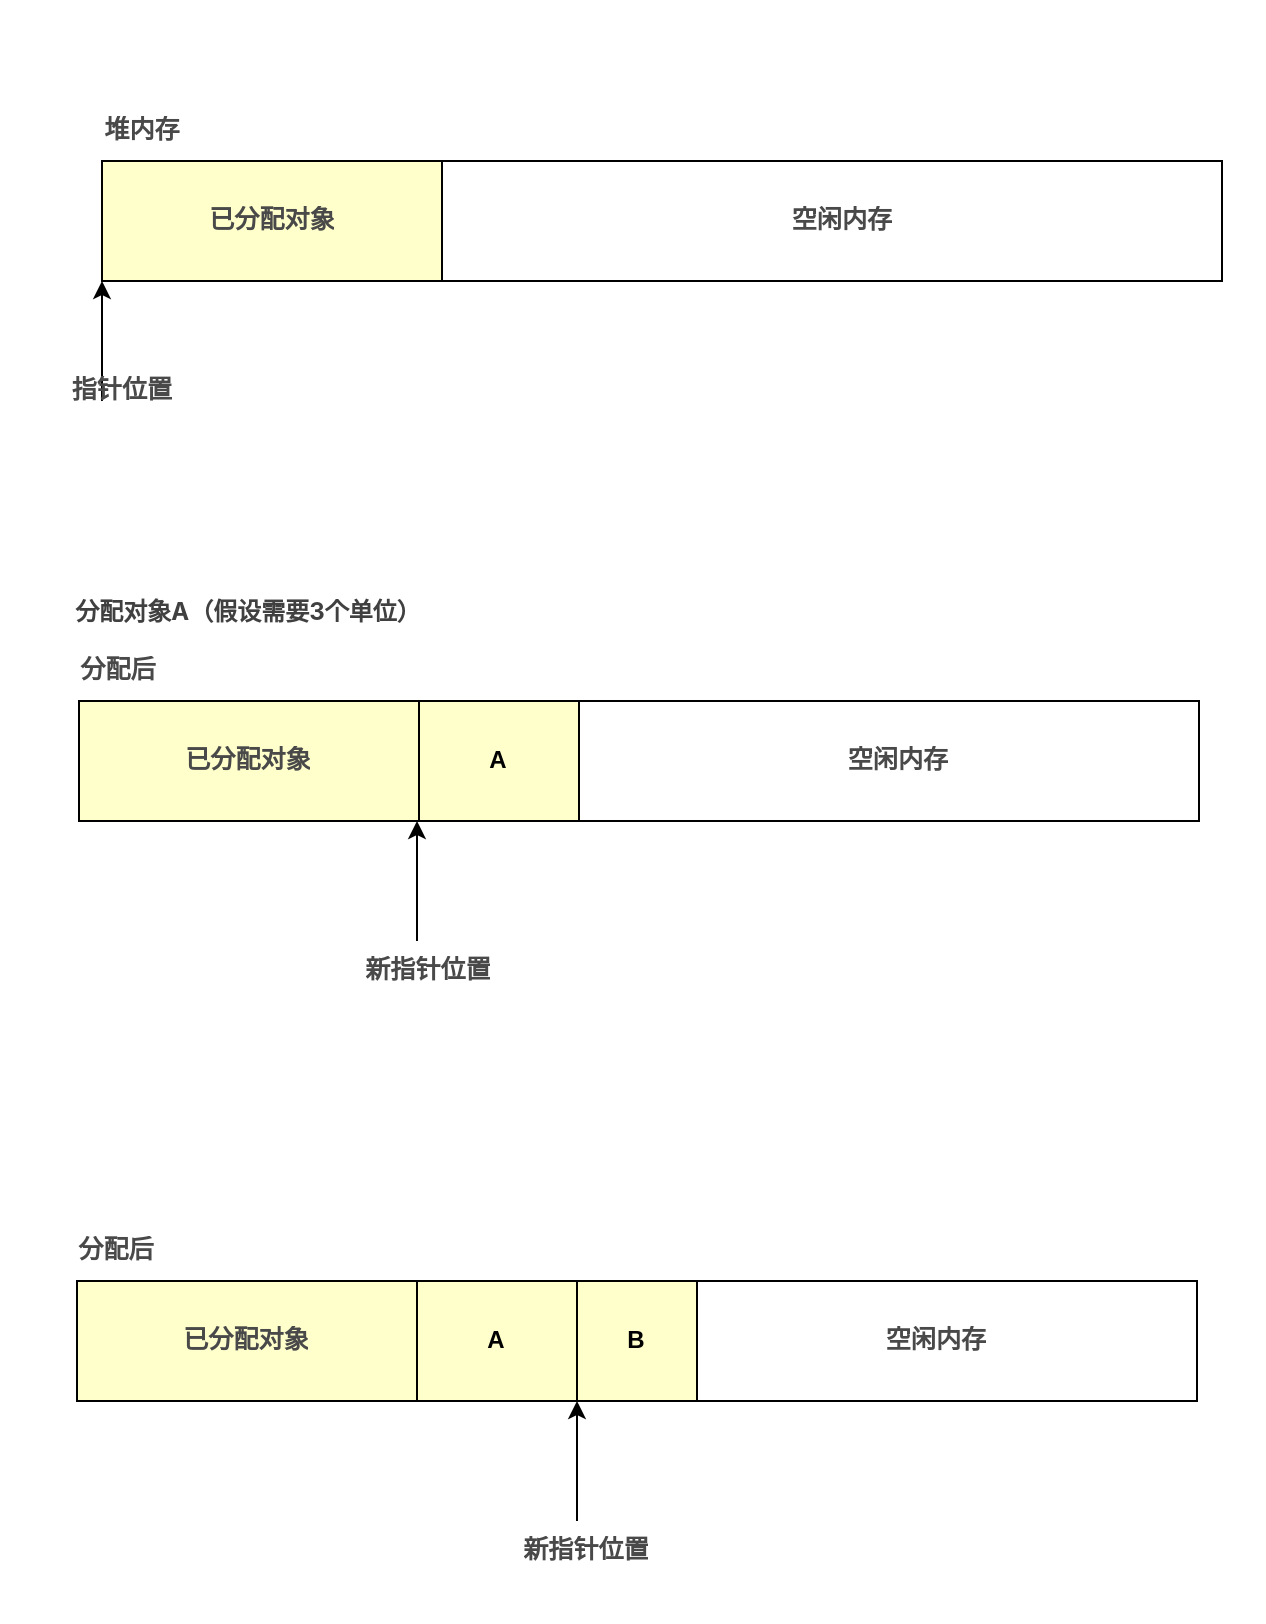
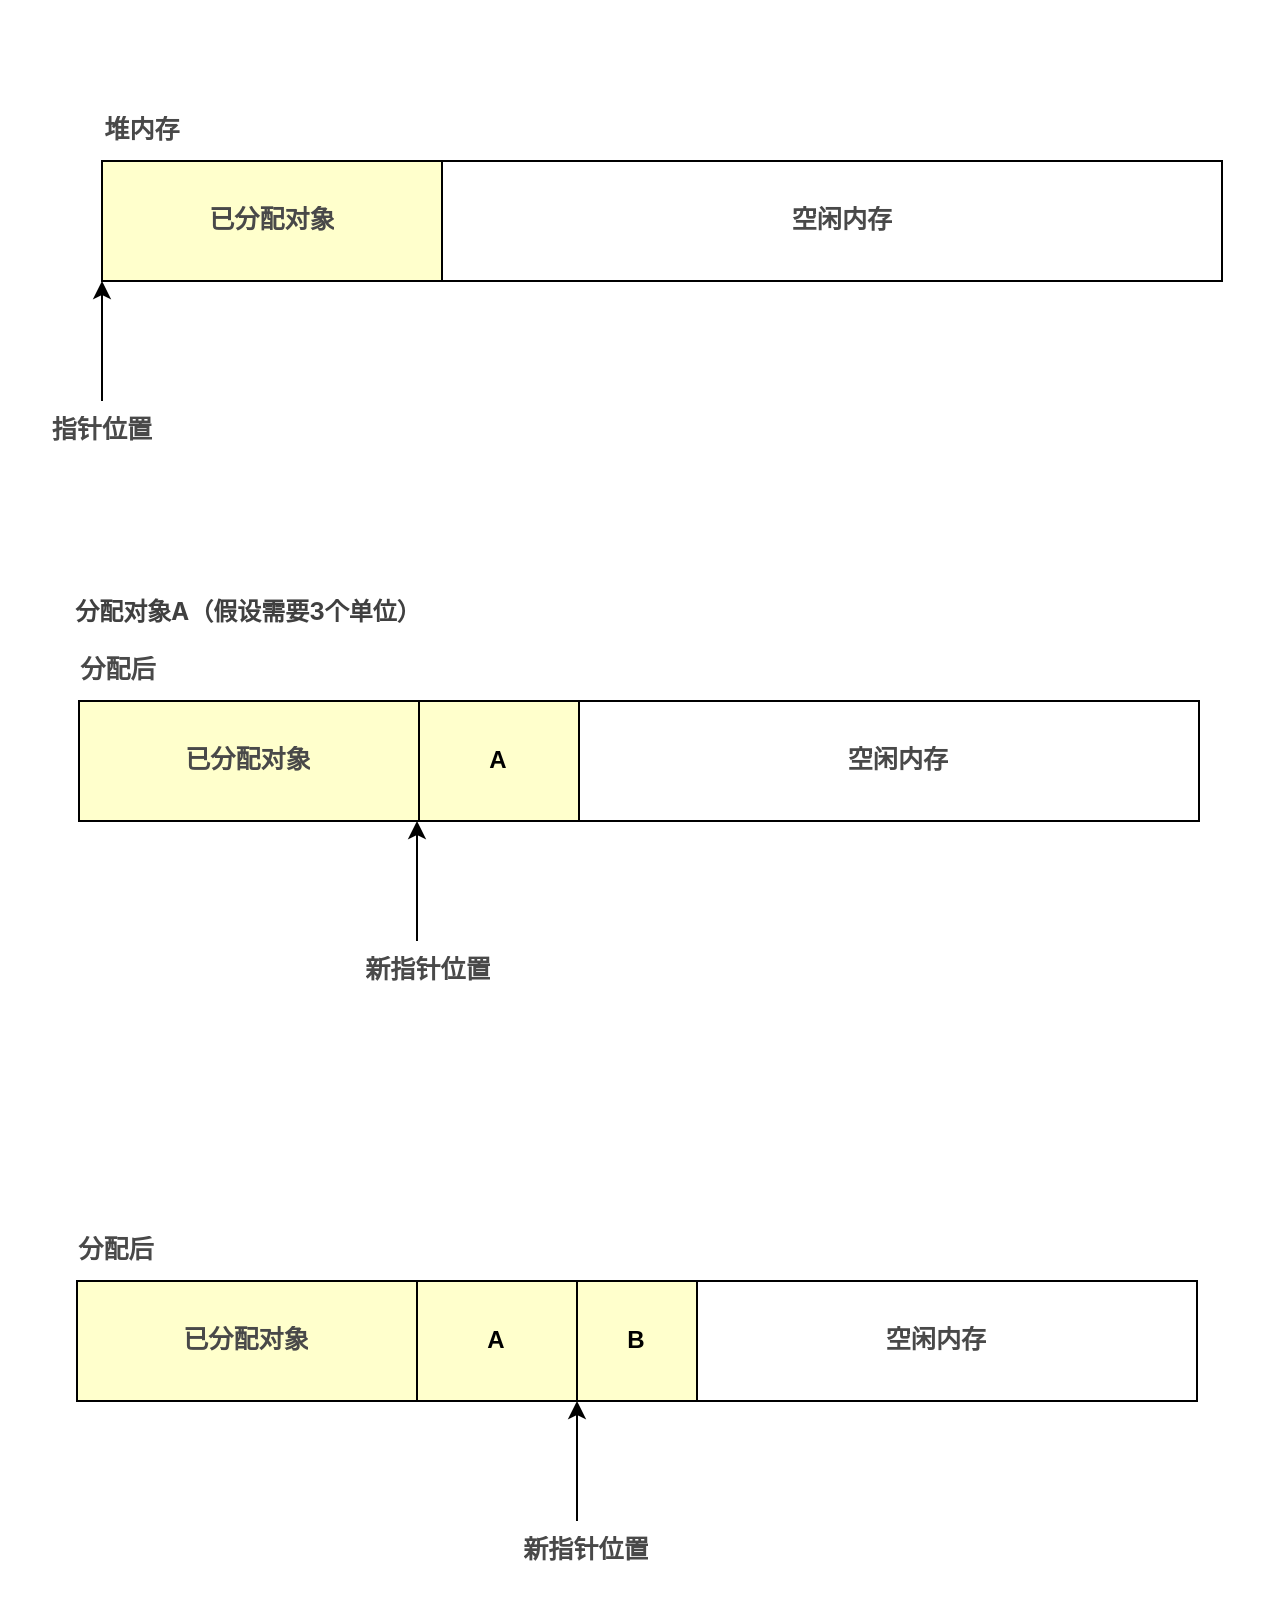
(122, 391) -> (102, 431)
